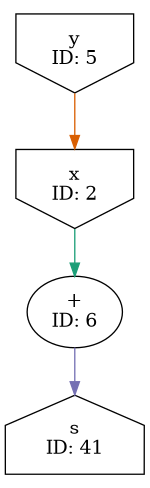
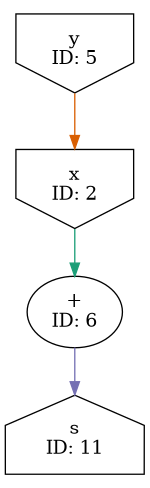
(75, 439) -> (75, 439)
